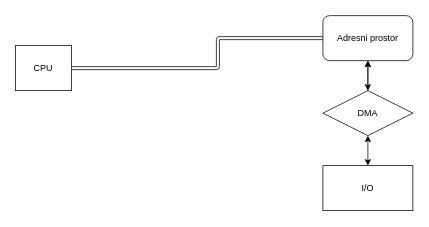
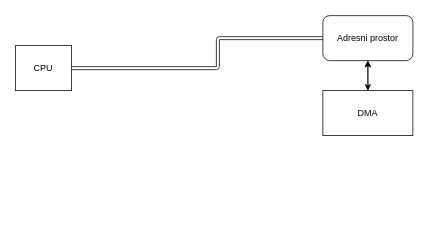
(368, 113) -> (368, 113)
(368, 159) -> none
(368, 188) -> none
